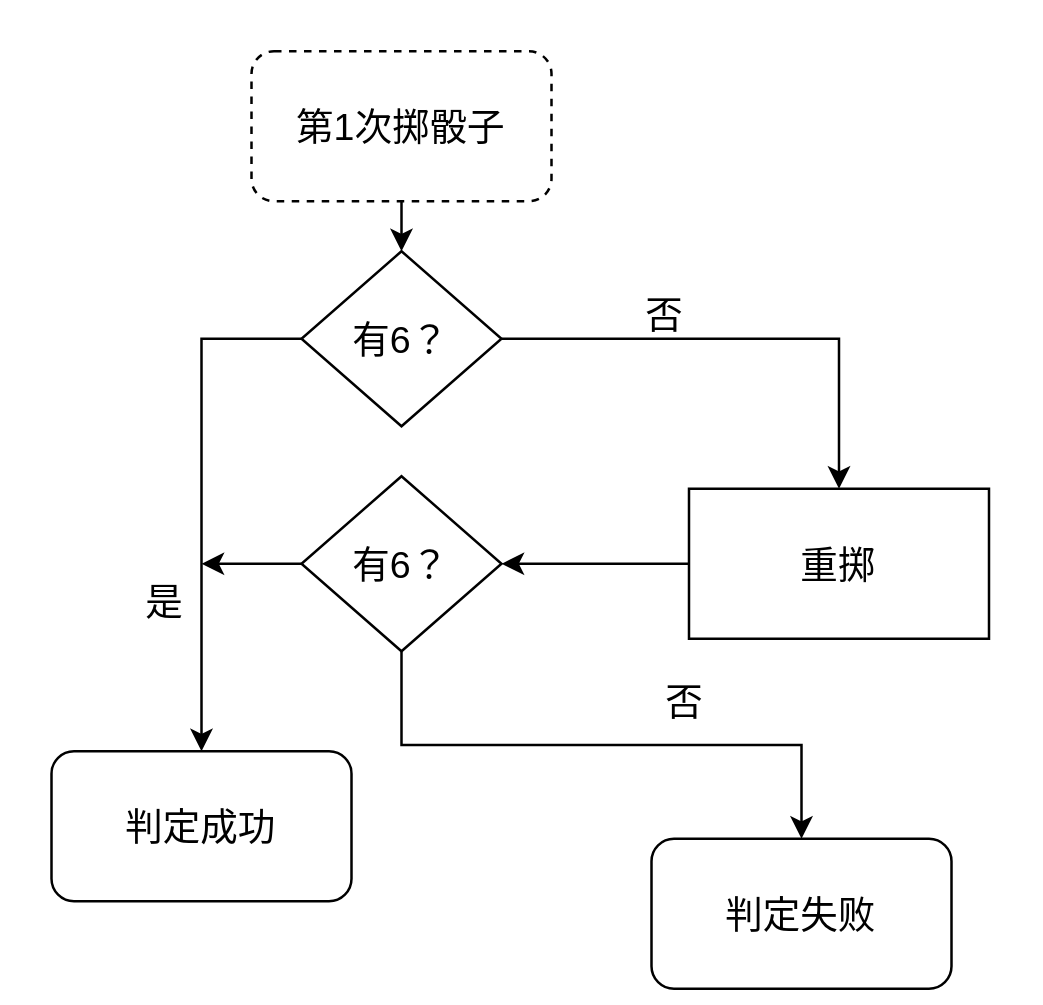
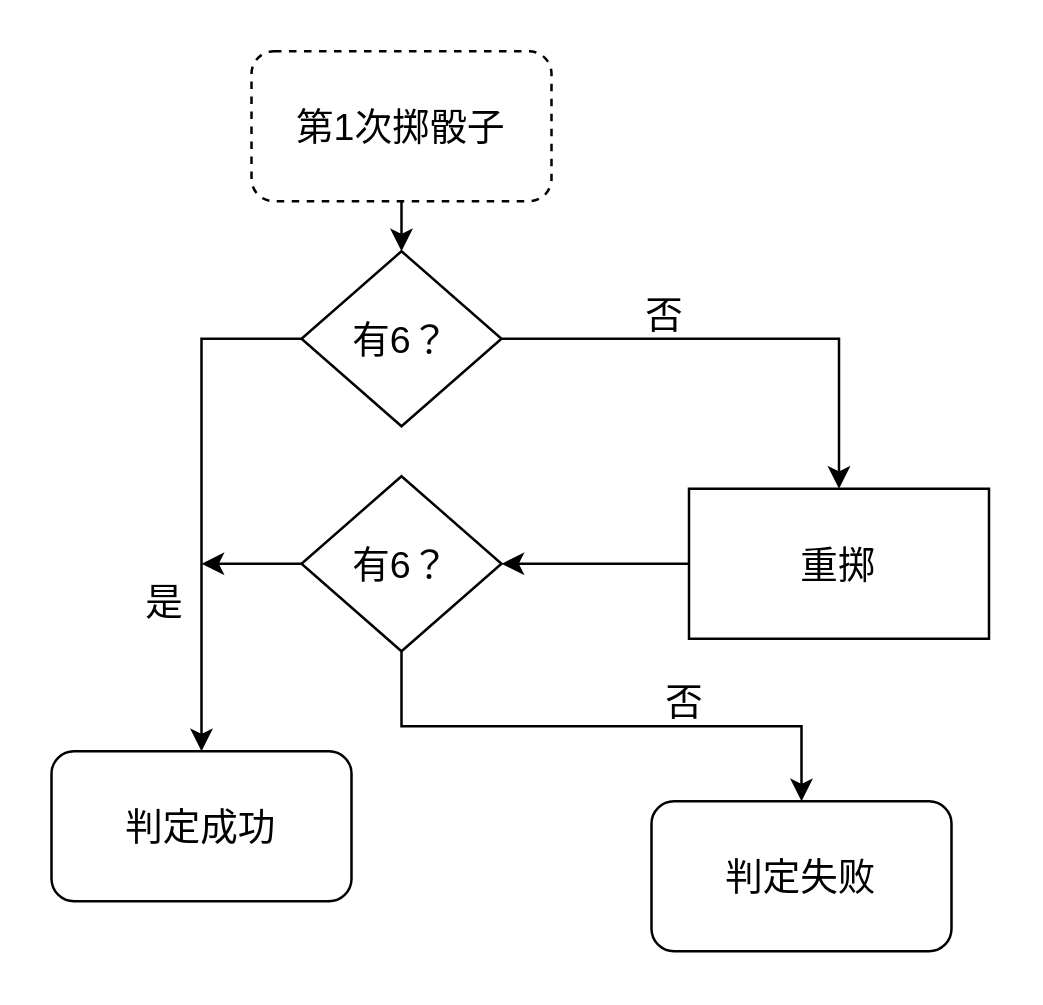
(801, 914) -> (801, 876)
